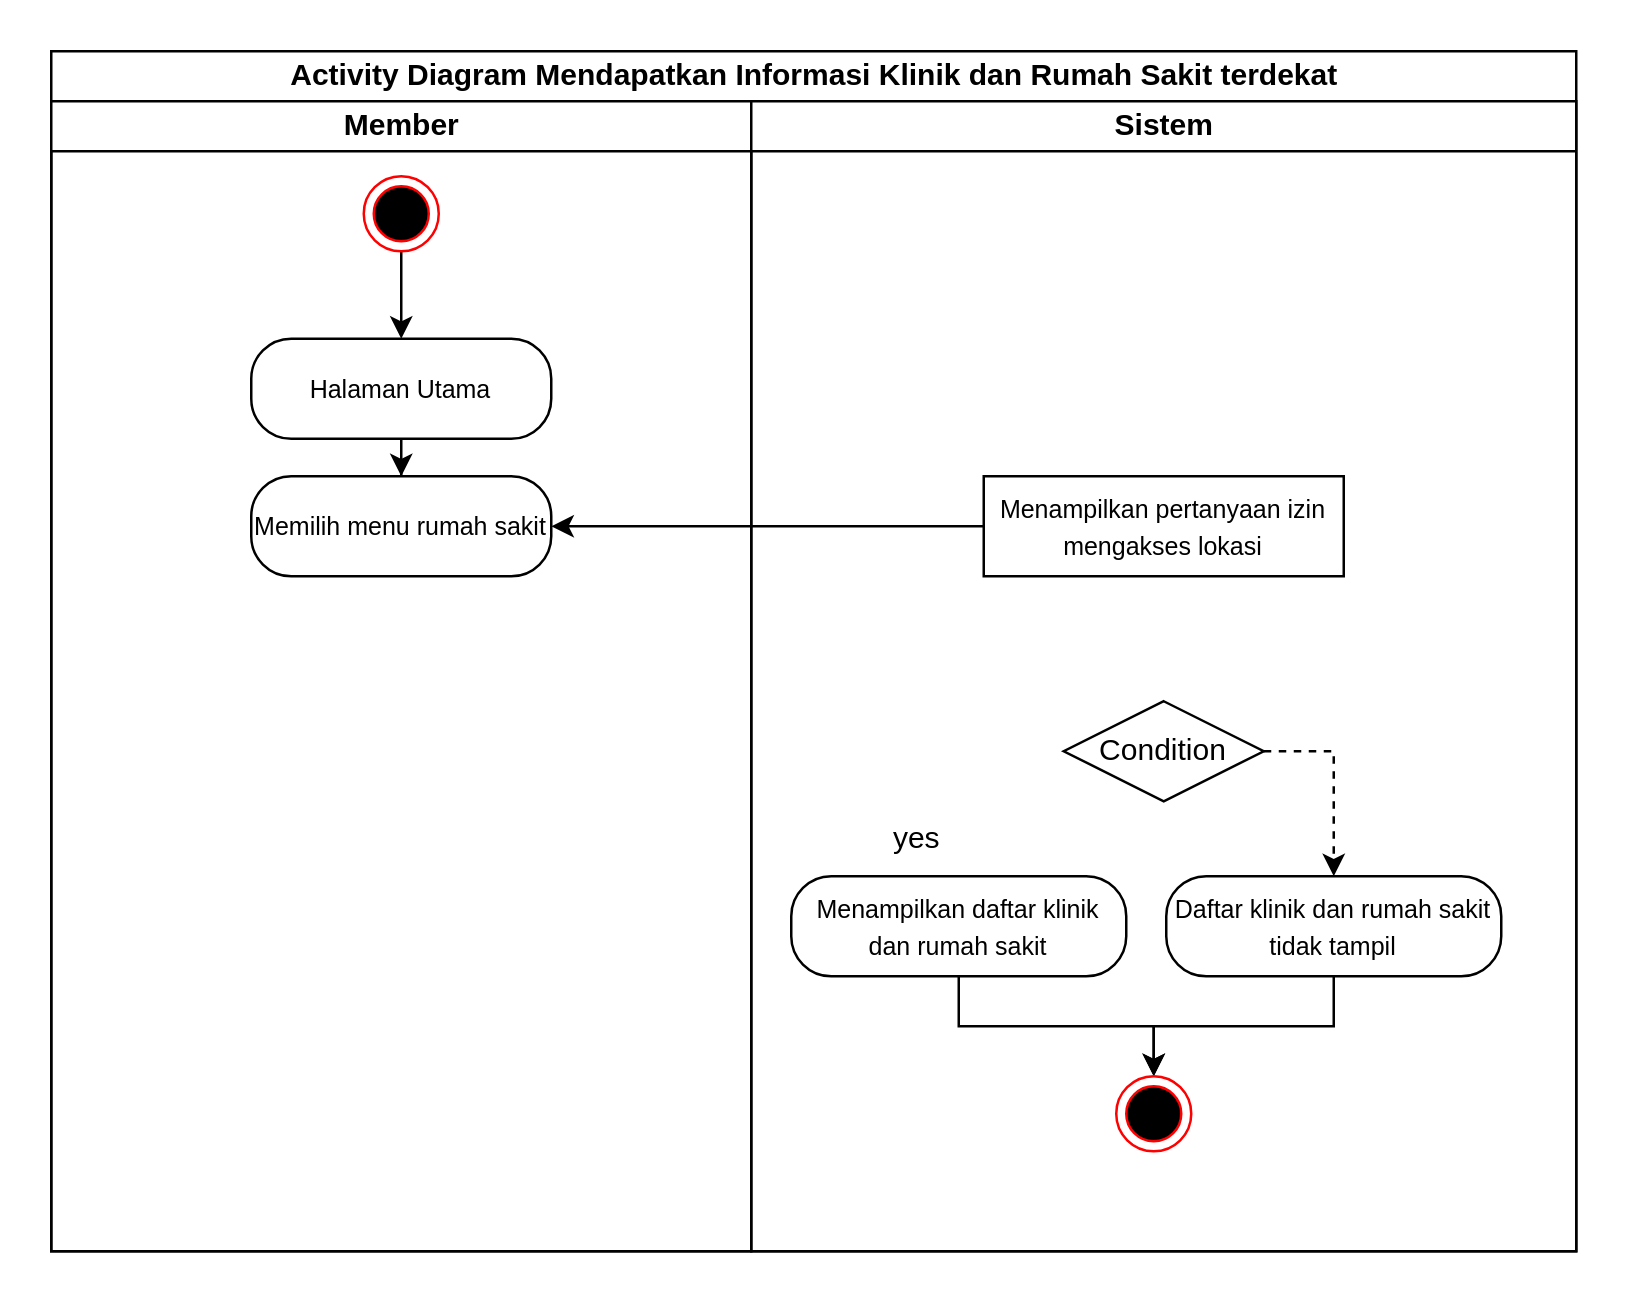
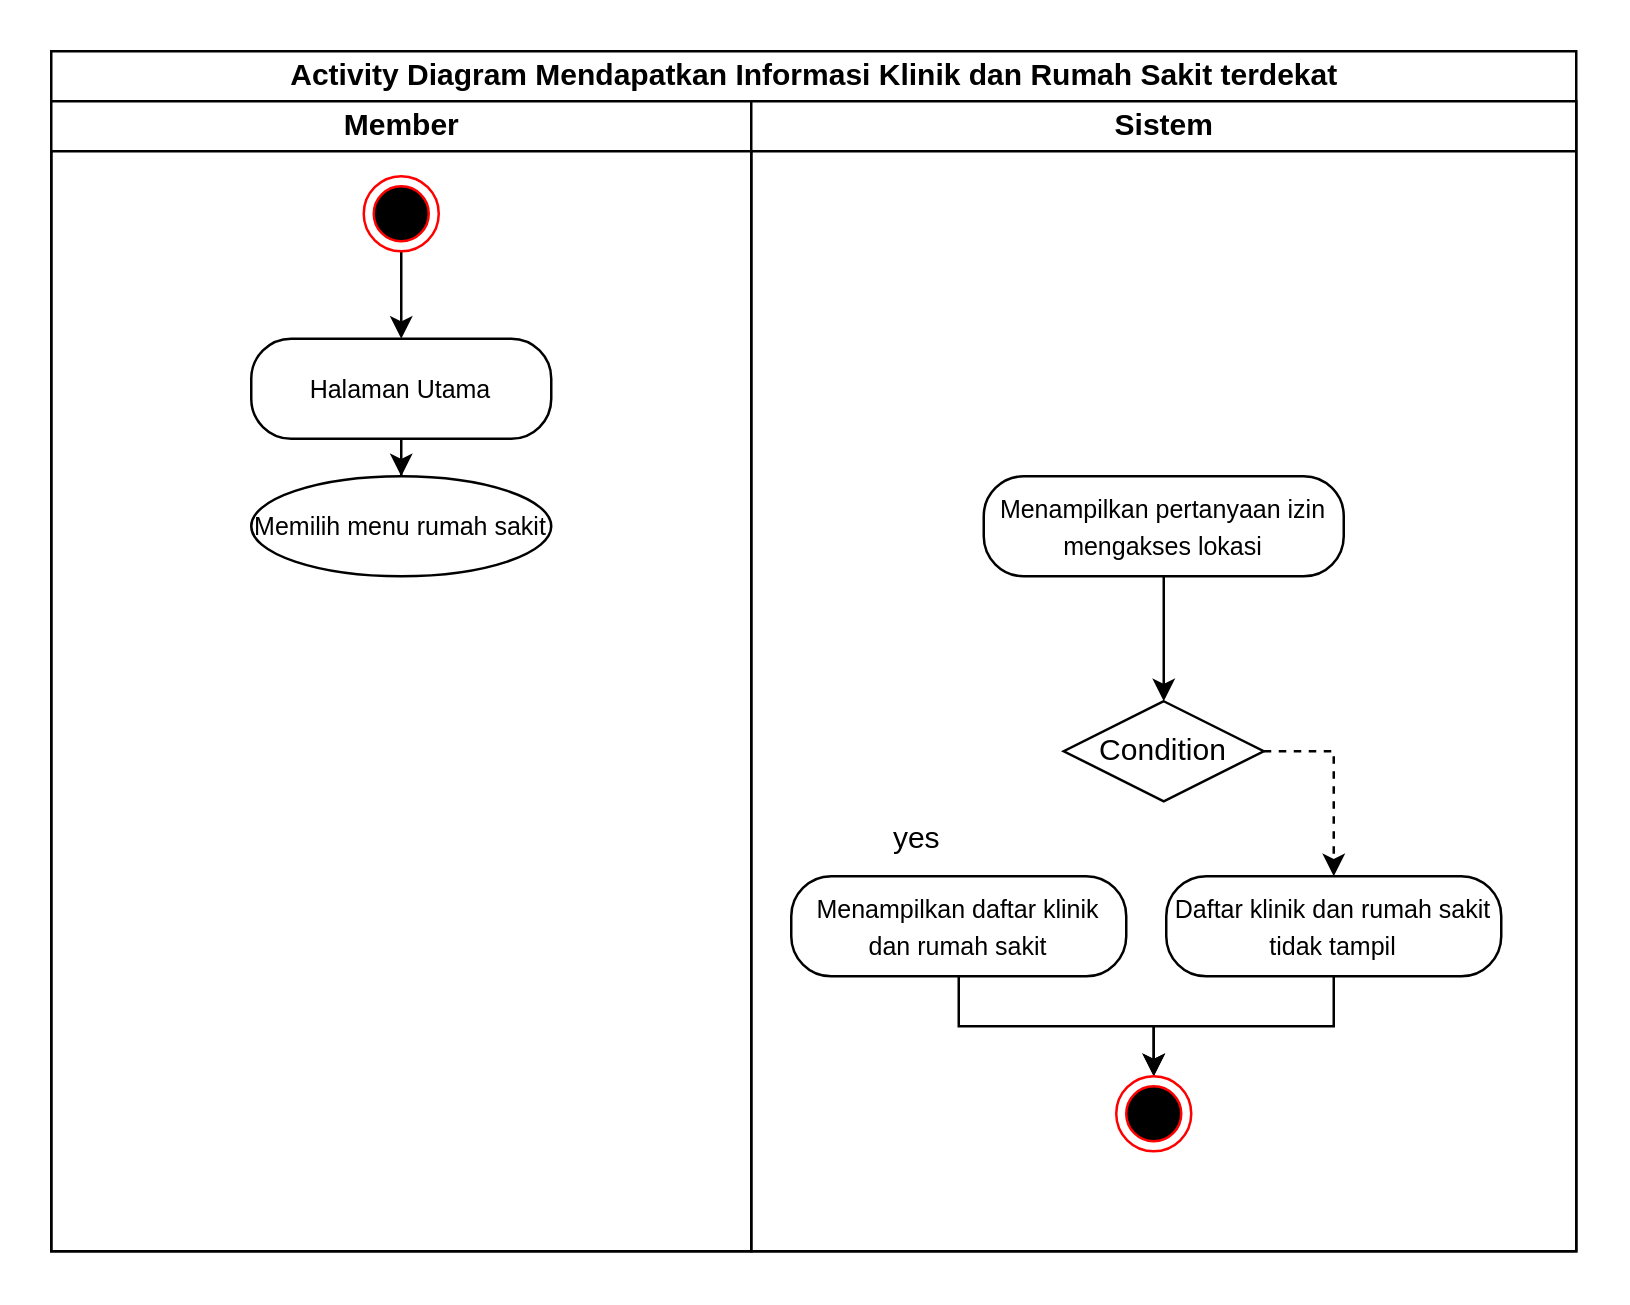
(401, 526) -> (401, 526)
(870, 526) -> (1164, 630)
(1164, 526) -> (1164, 526)
